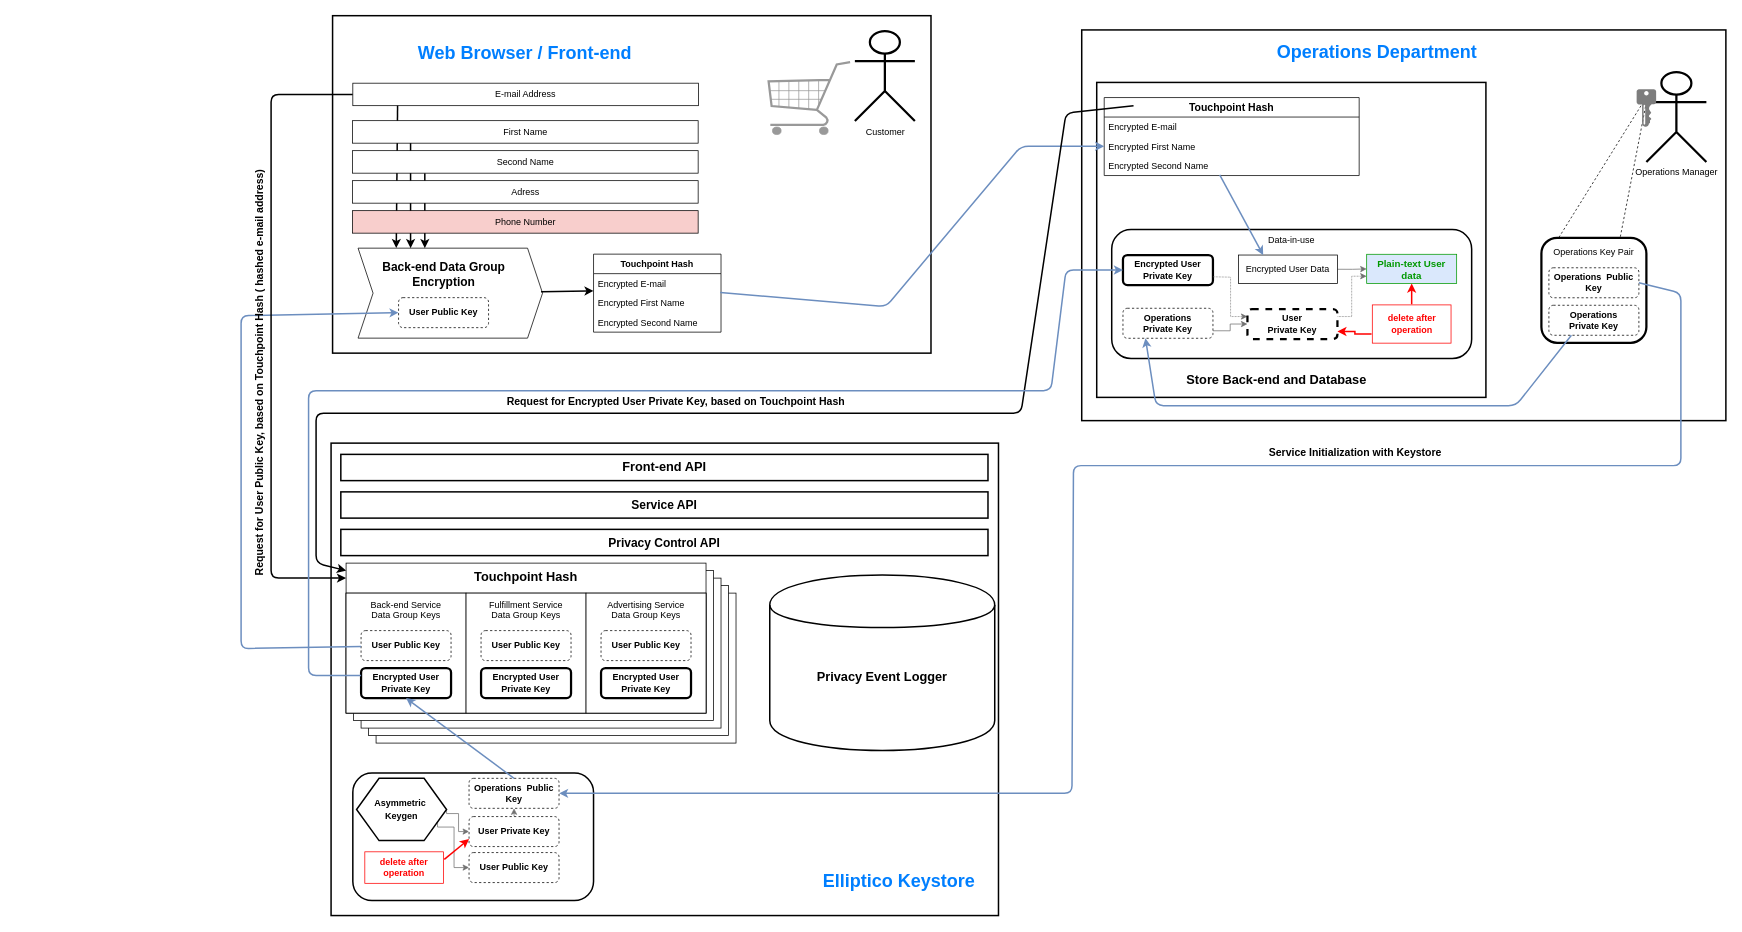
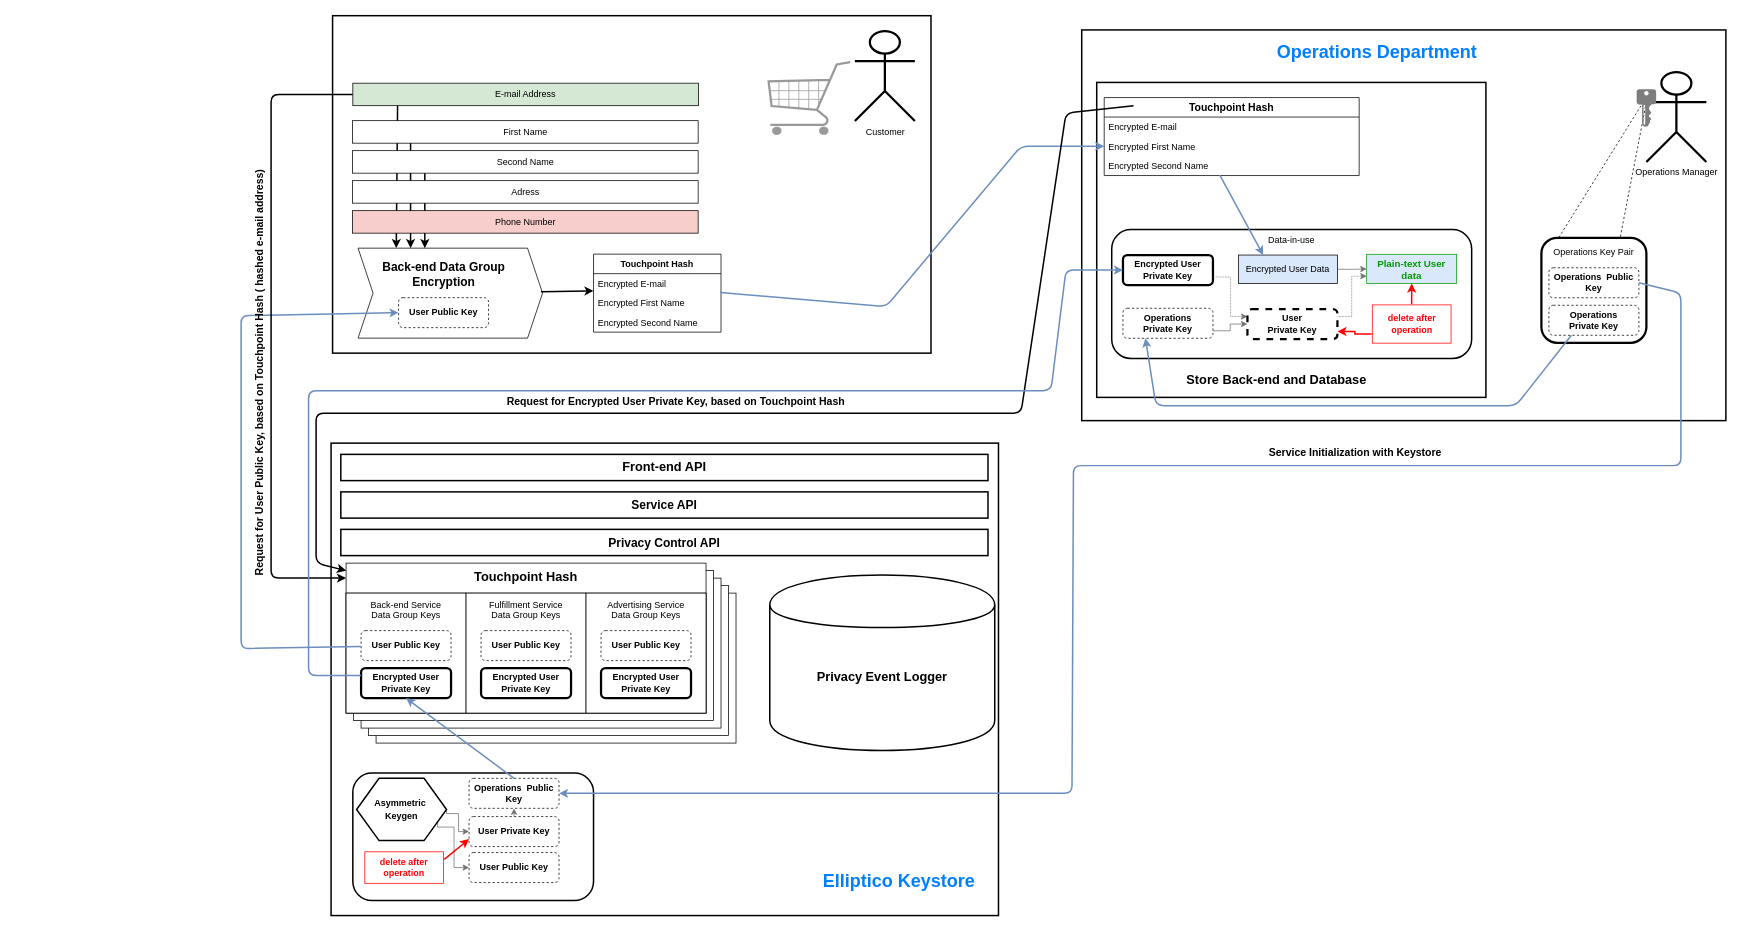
(525, 53) -> none
(526, 94) -> (526, 94)
(1288, 269) -> (1288, 269)
